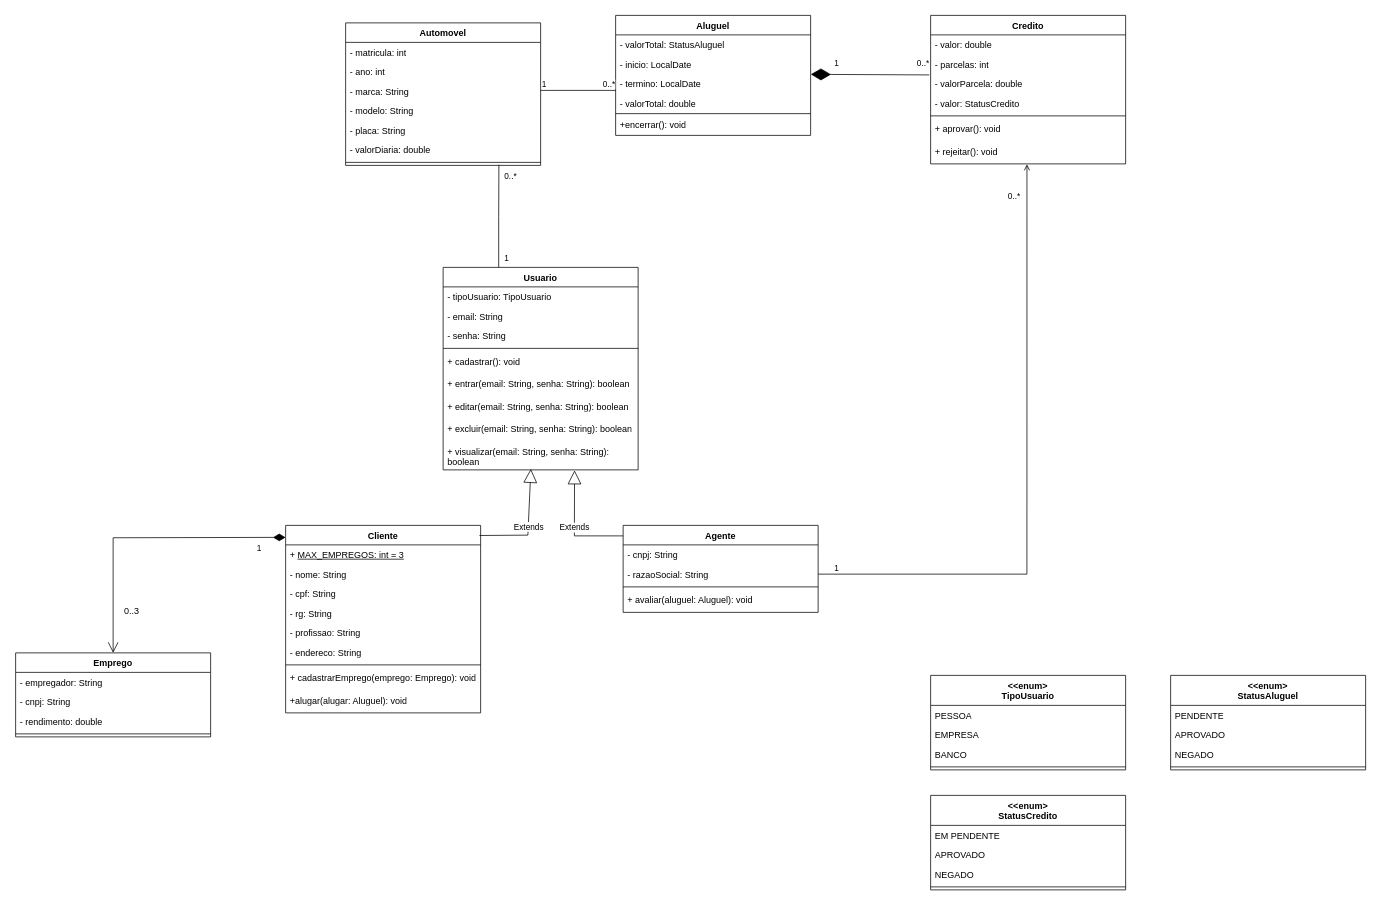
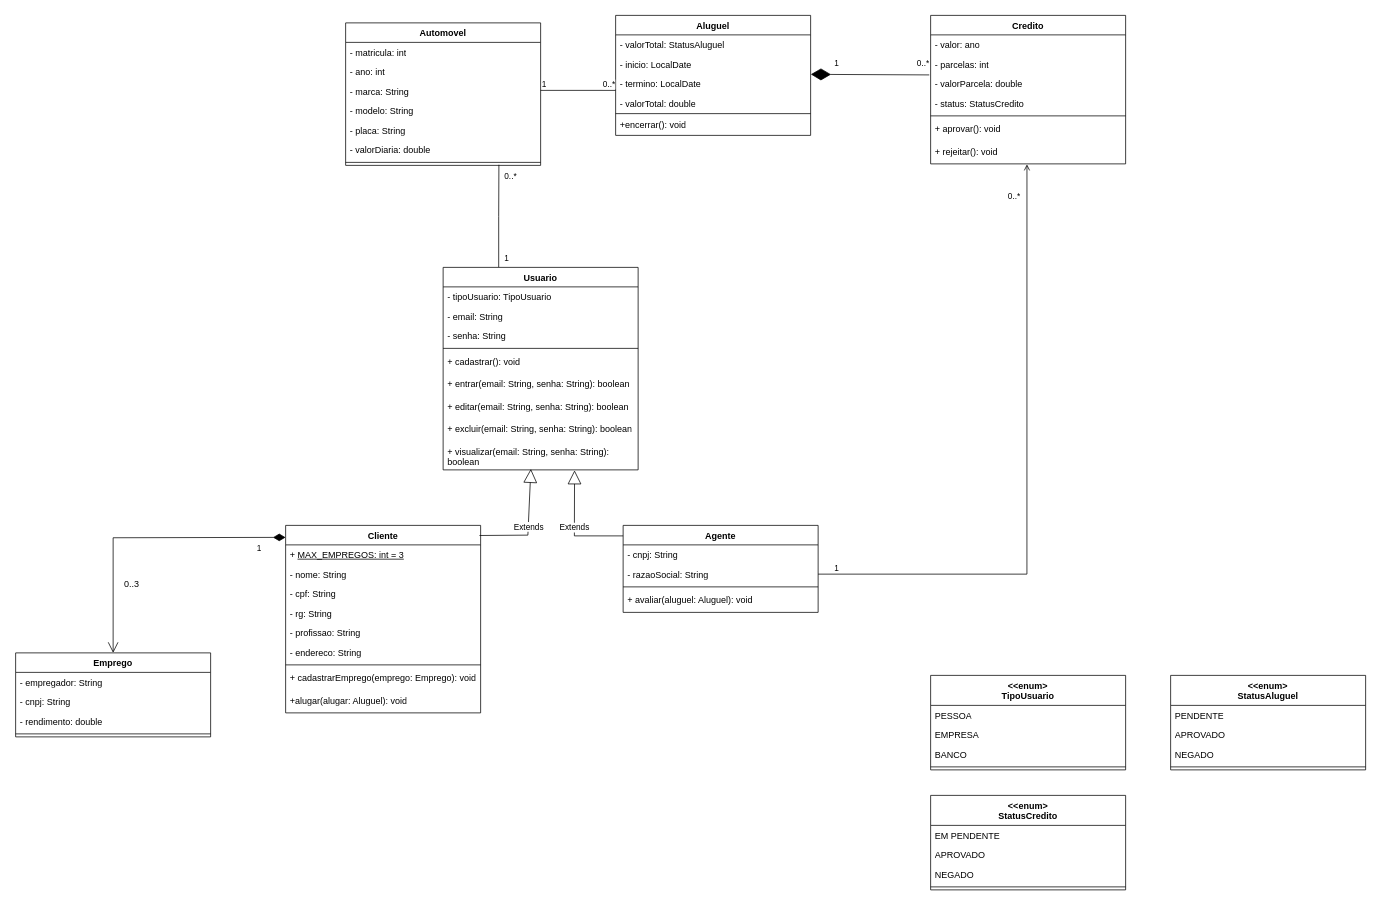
(967, 46) -> (960, 46)
(984, 104) -> (988, 104)
(132, 611) -> (132, 584)
